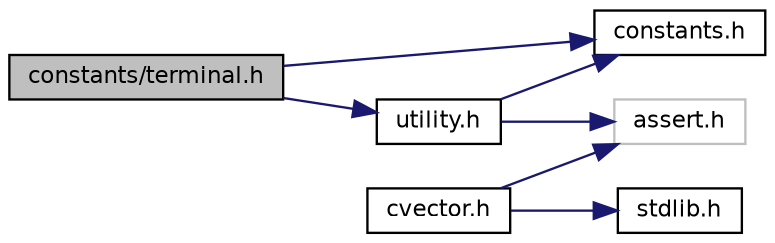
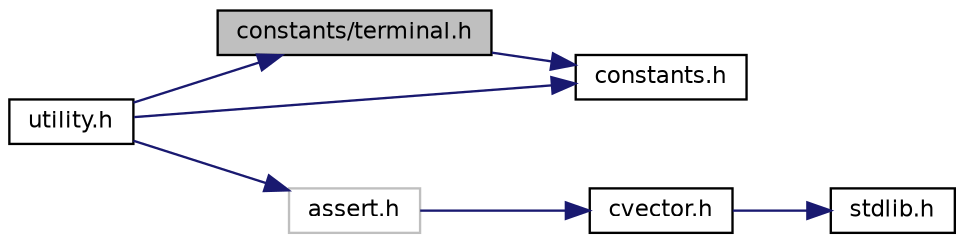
(318, 103) -> (196, 83)
(548, 170) -> (493, 211)
